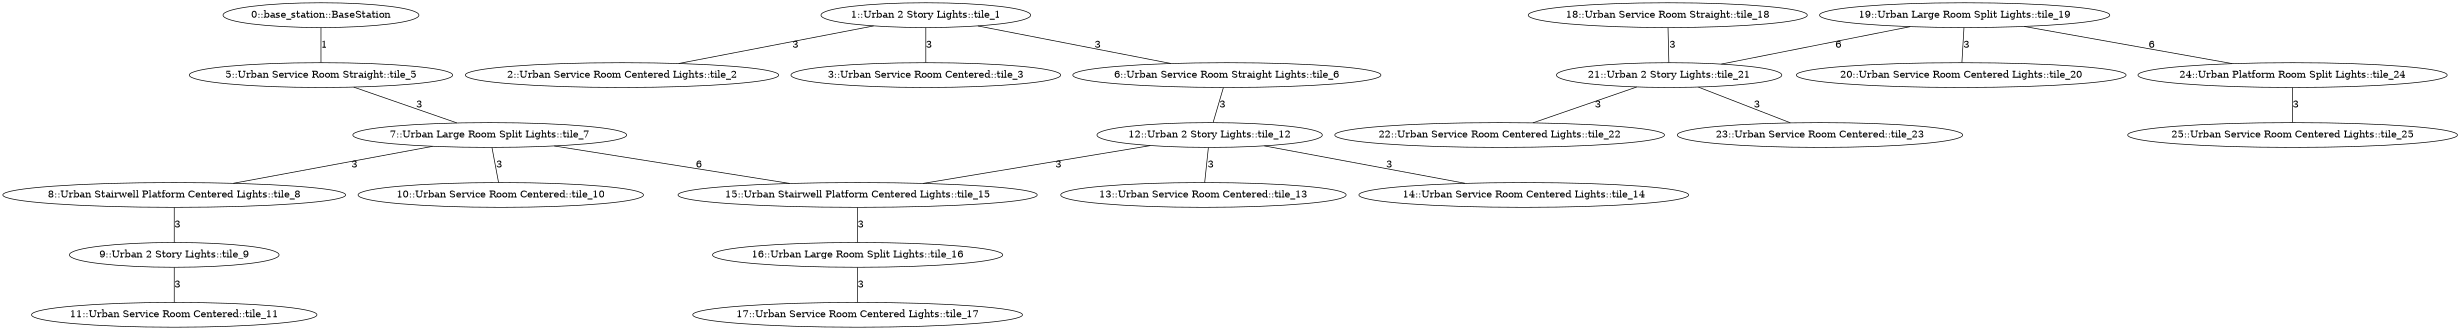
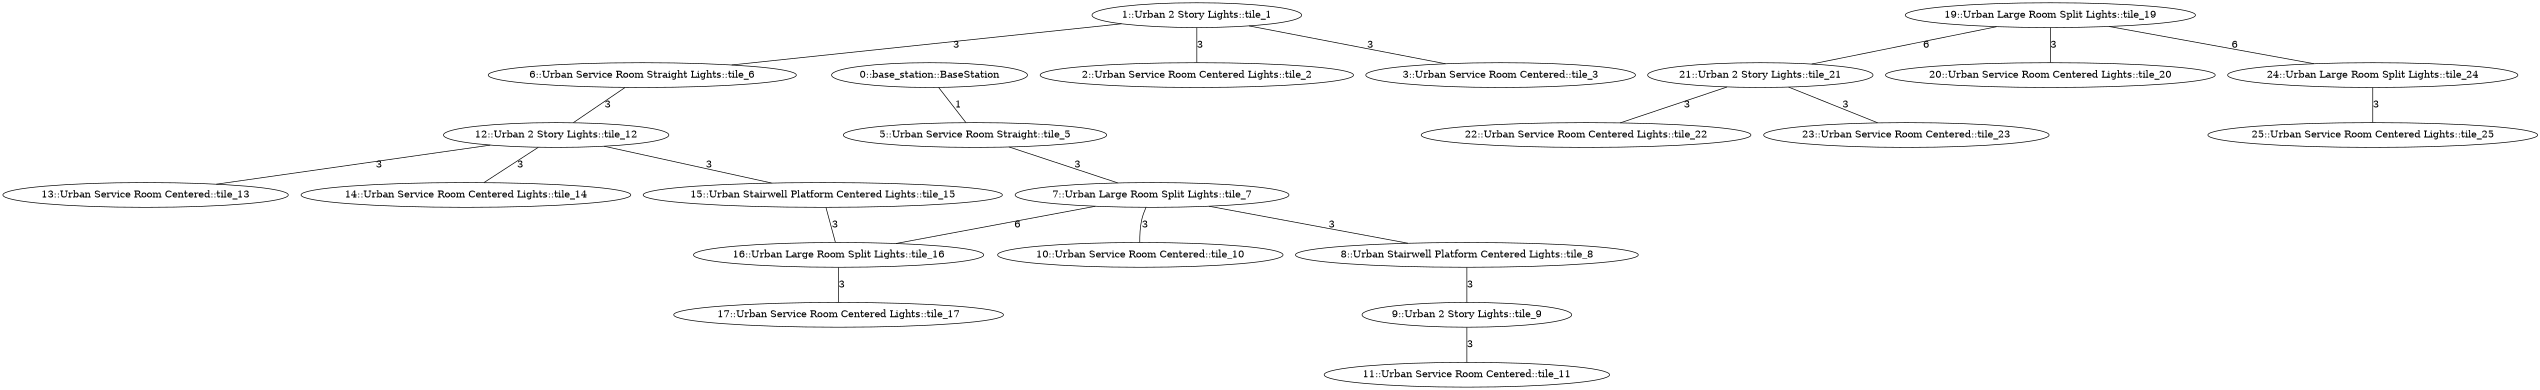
(1668, 15) -> none
(2293, 75) -> (2373, 75)
(672, 165) -> (996, 225)
